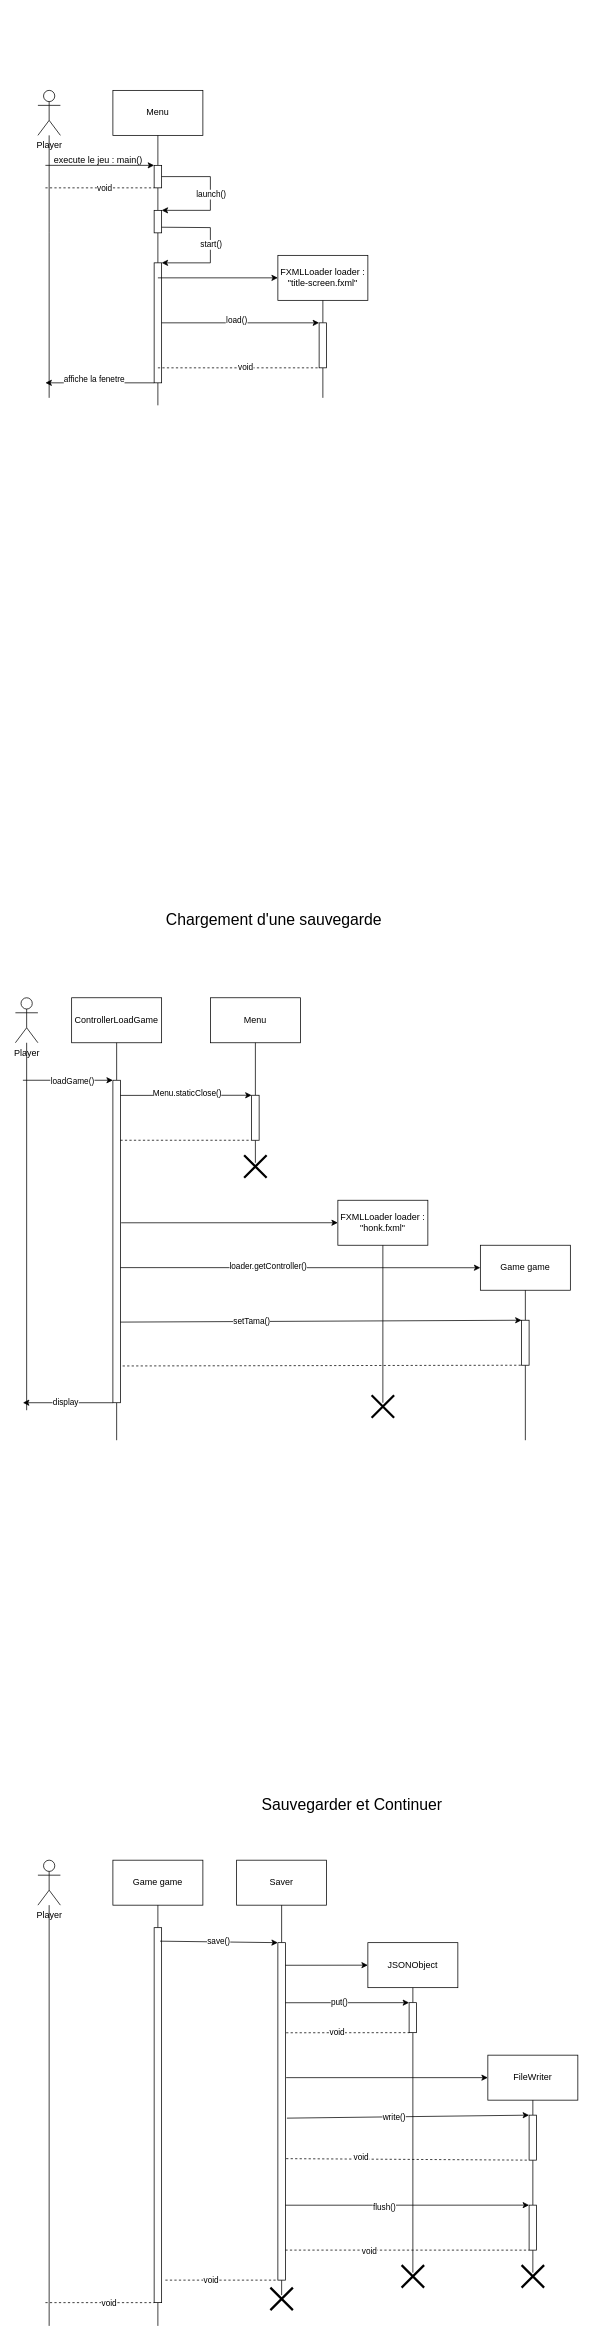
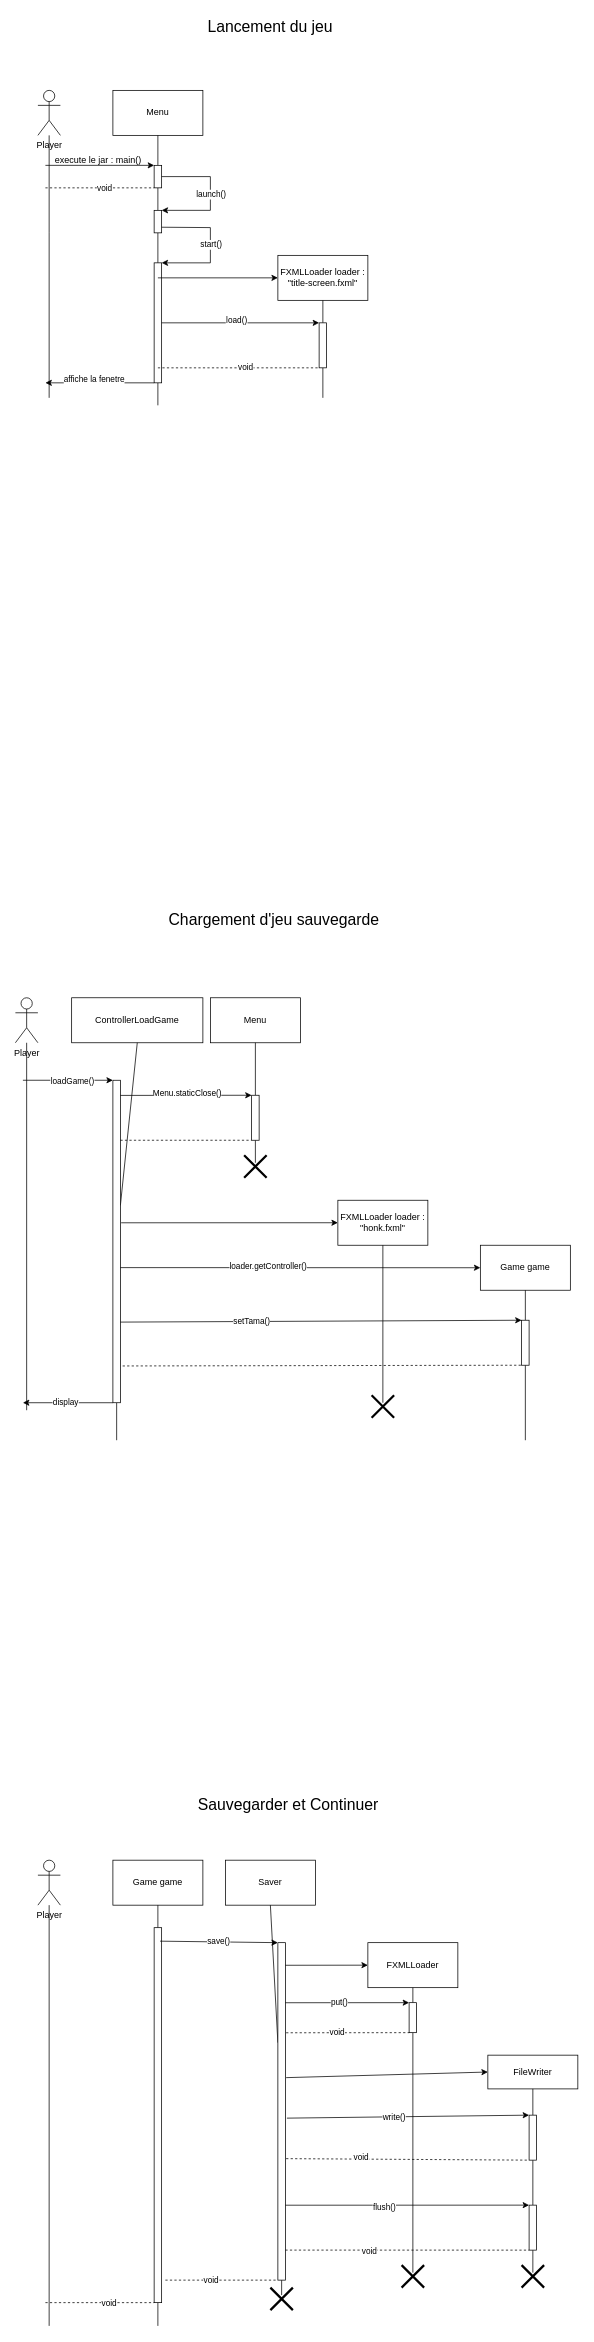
none -> (270, 27)
(98, 160) -> (98, 160)
(274, 919) -> (274, 919)
(117, 1020) -> (137, 1020)
(352, 1804) -> (288, 1804)
(282, 1883) -> (270, 1883)
(413, 1965) -> (413, 1965)
(533, 2078) -> (533, 2072)
